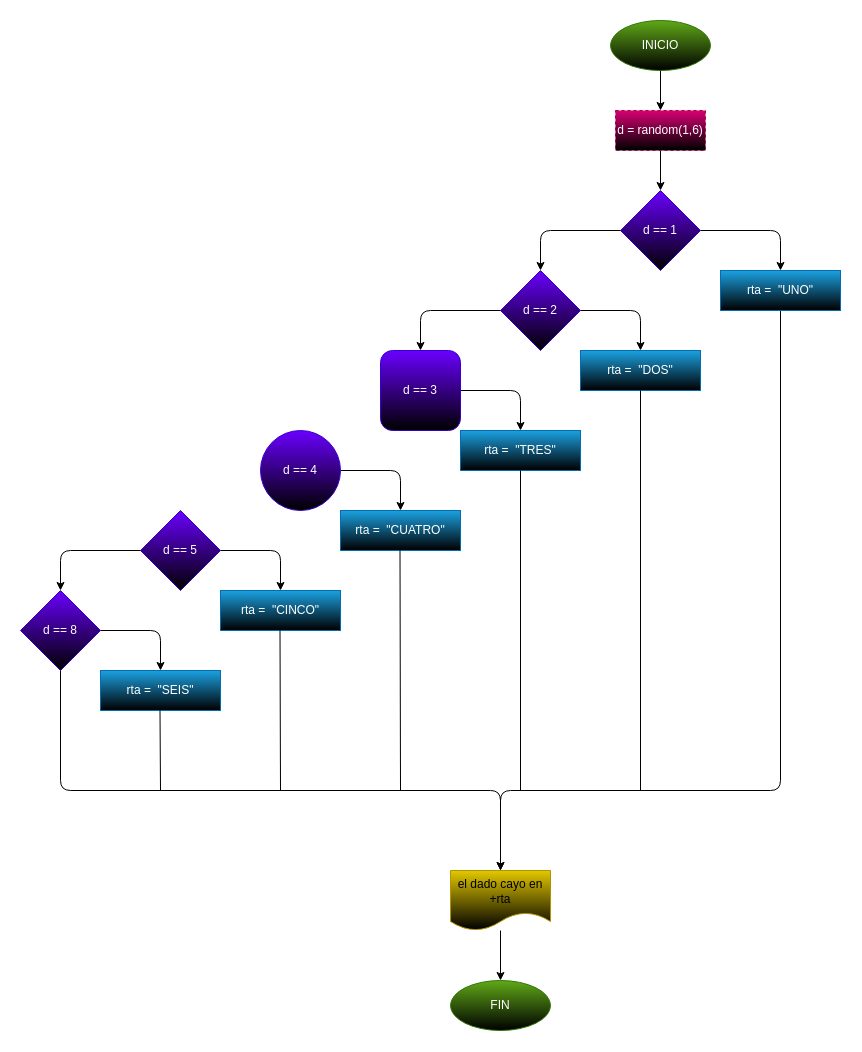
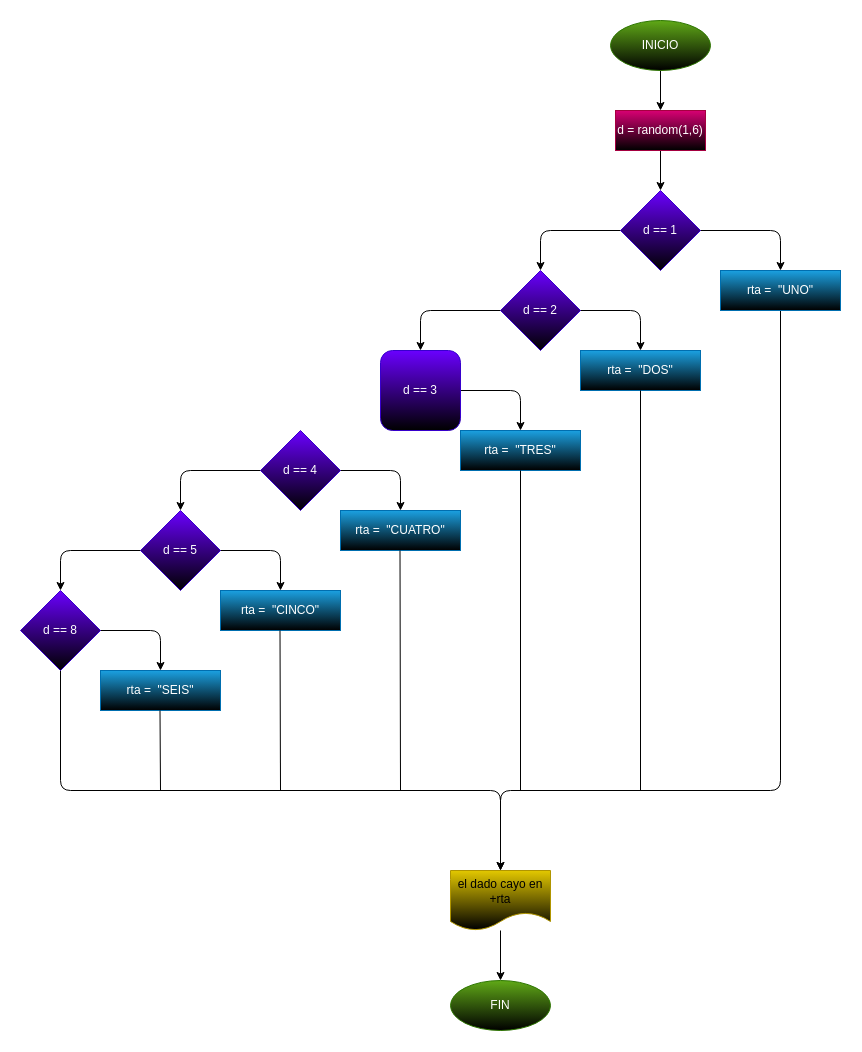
(661, 131) -> (661, 131)
none -> (210, 471)
(301, 471) -> (301, 471)
